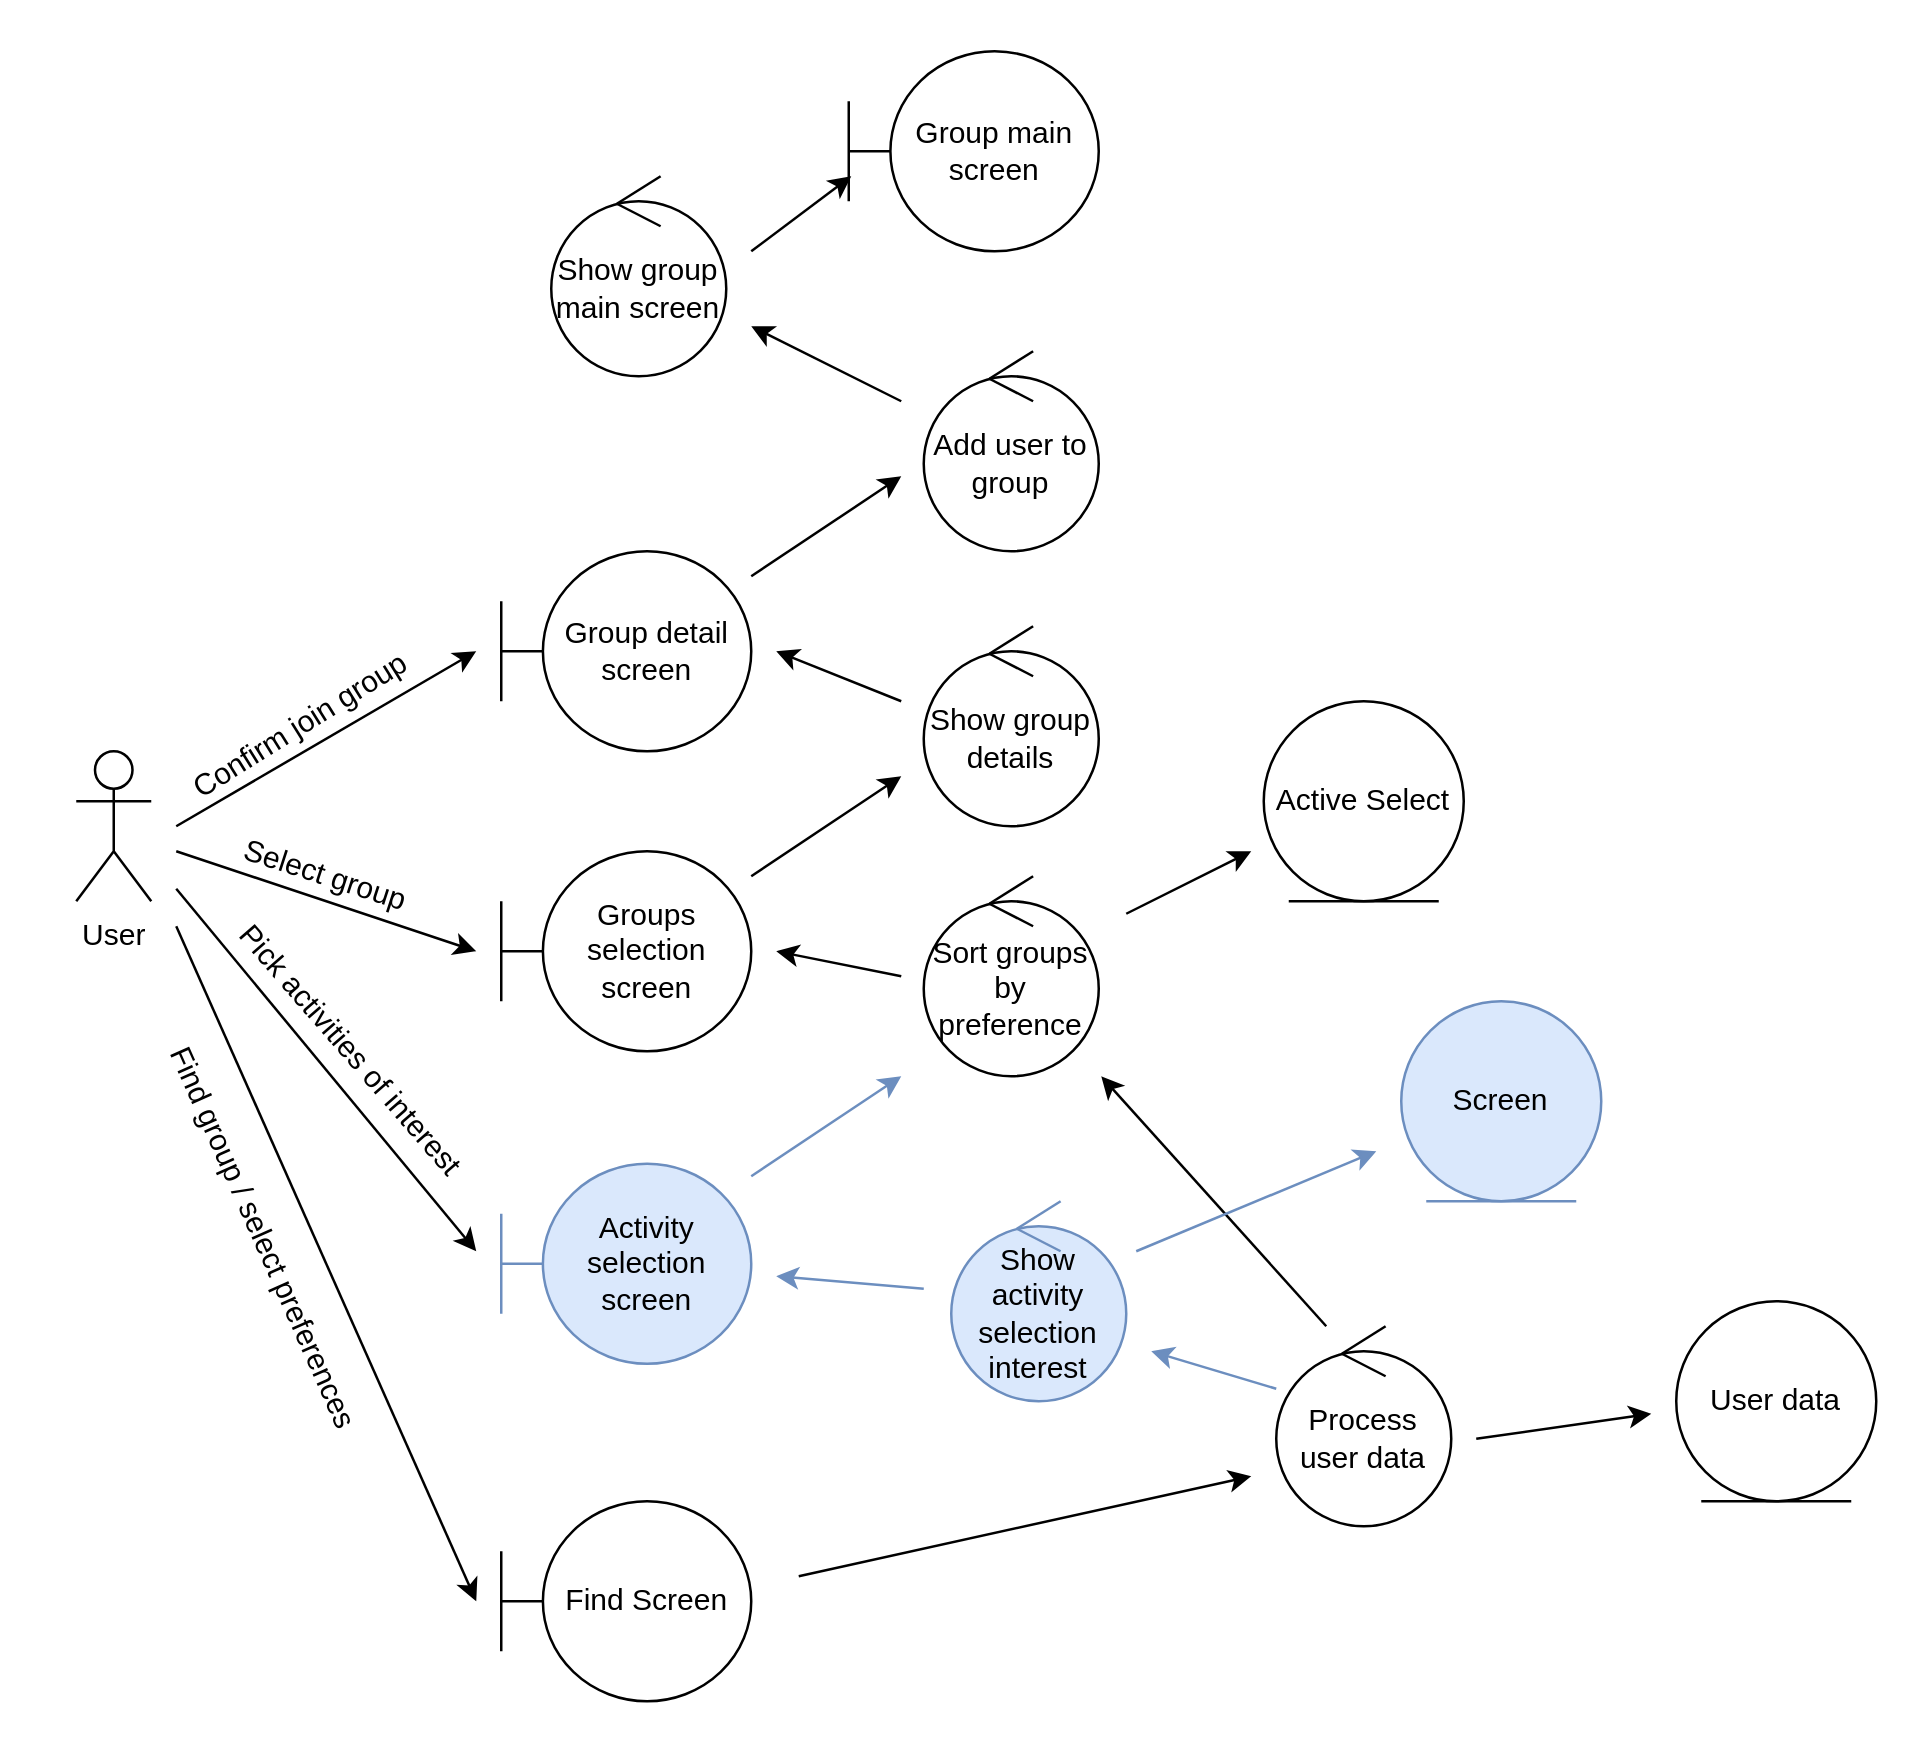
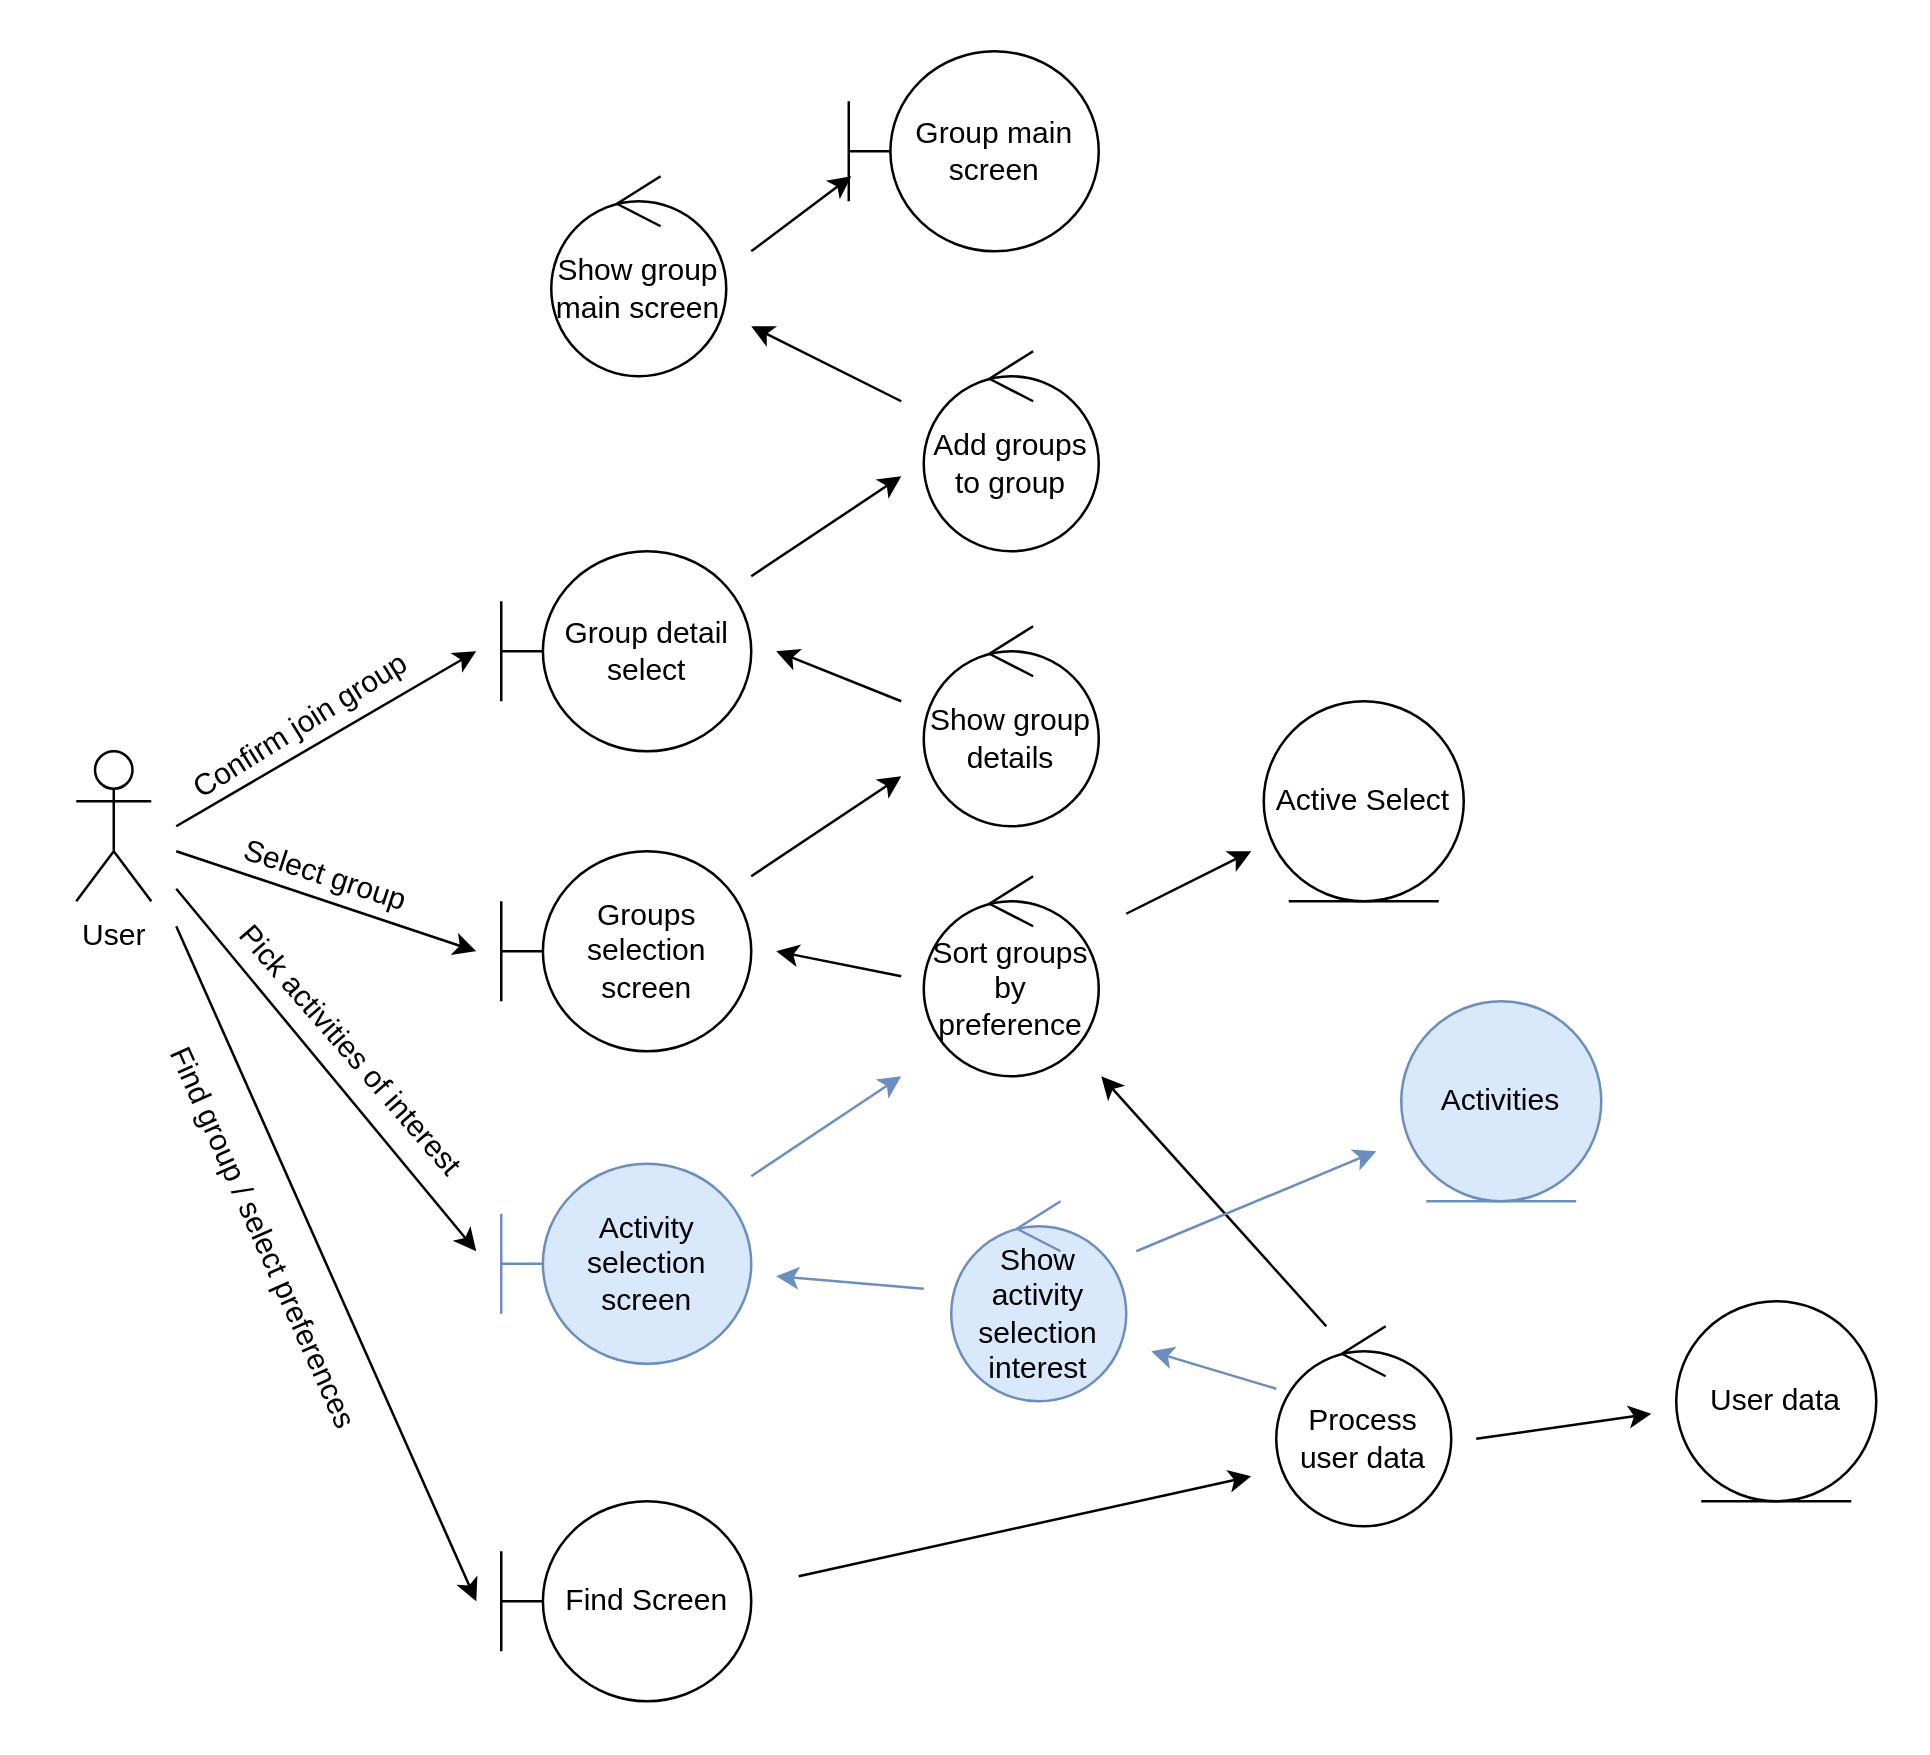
(1011, 464) -> (1011, 464)
(648, 651) -> (648, 651)
(1501, 1101) -> (1501, 1101)
